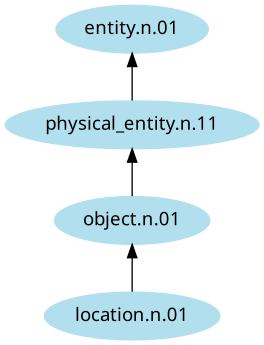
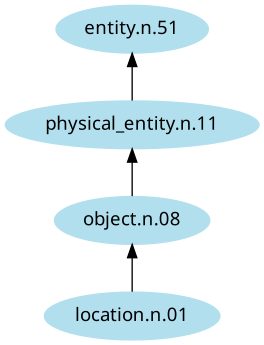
(132, 29) -> (132, 29)
(132, 220) -> (132, 220)
